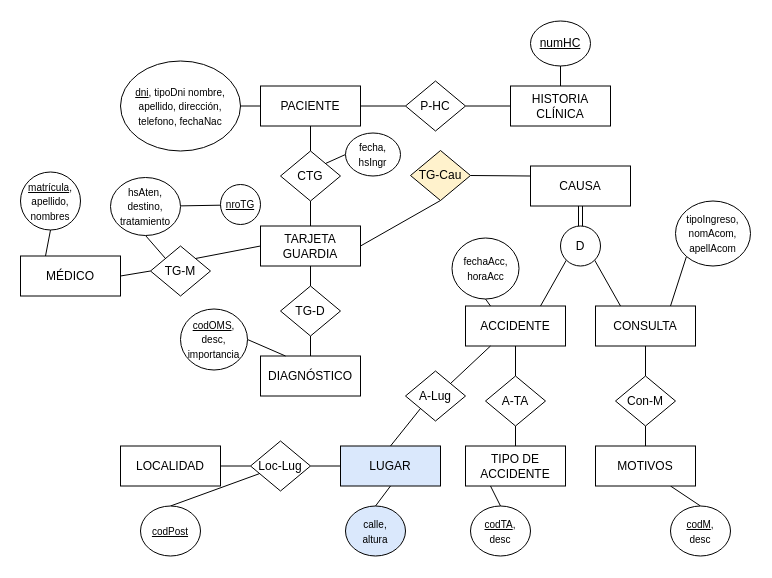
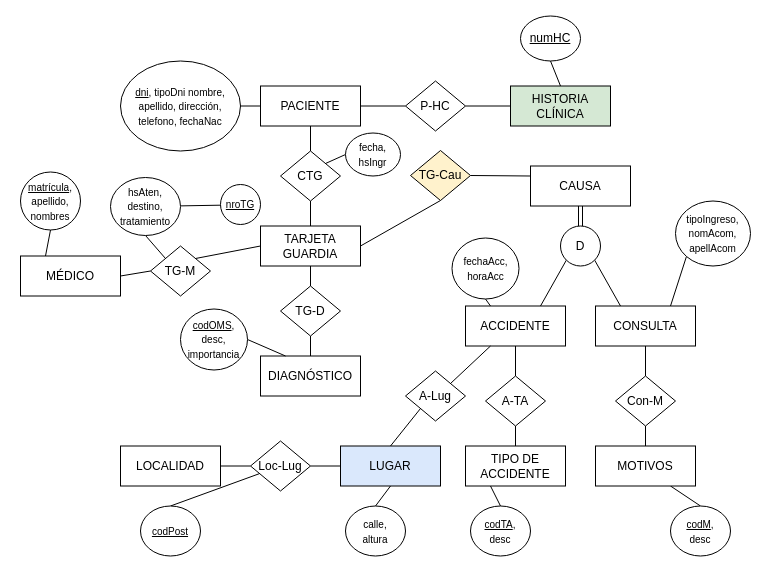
(561, 44) -> (551, 39)
(561, 106) -> (561, 106)
(376, 531) -> (376, 531)
